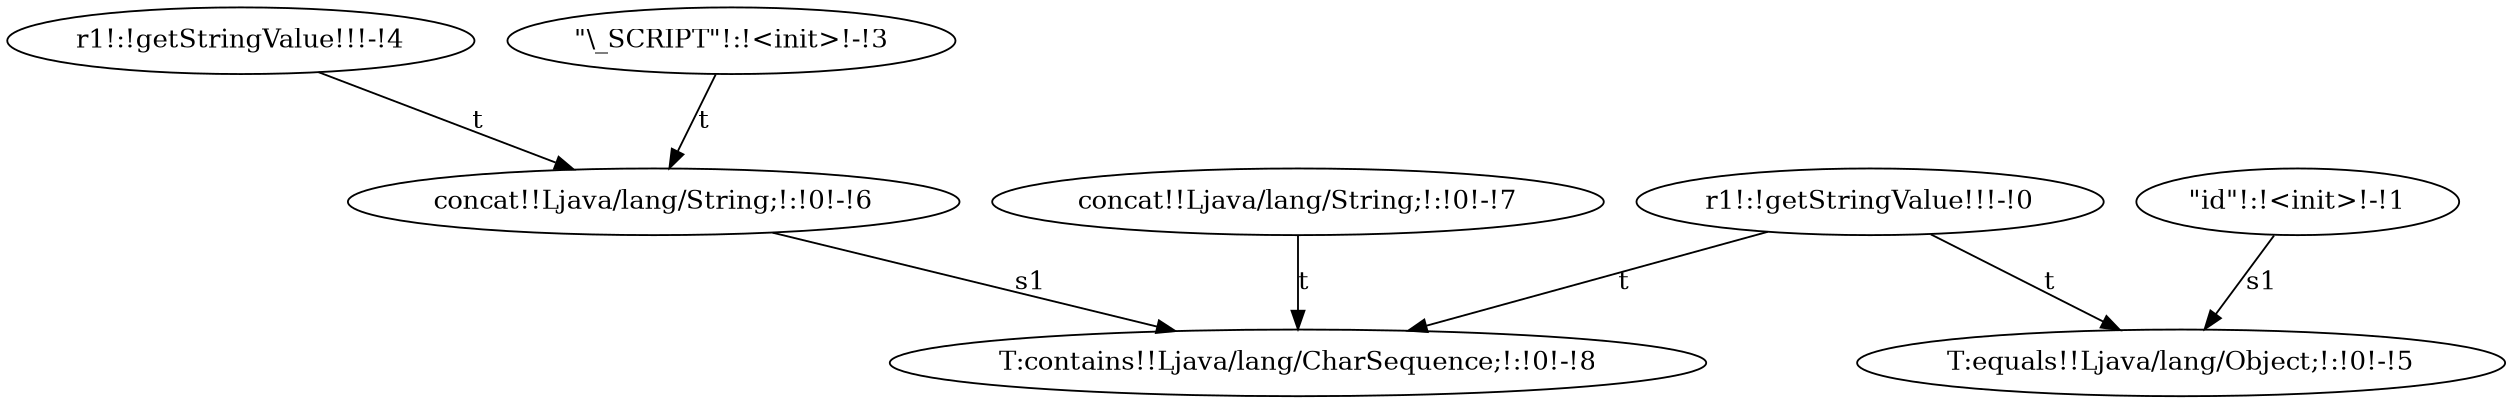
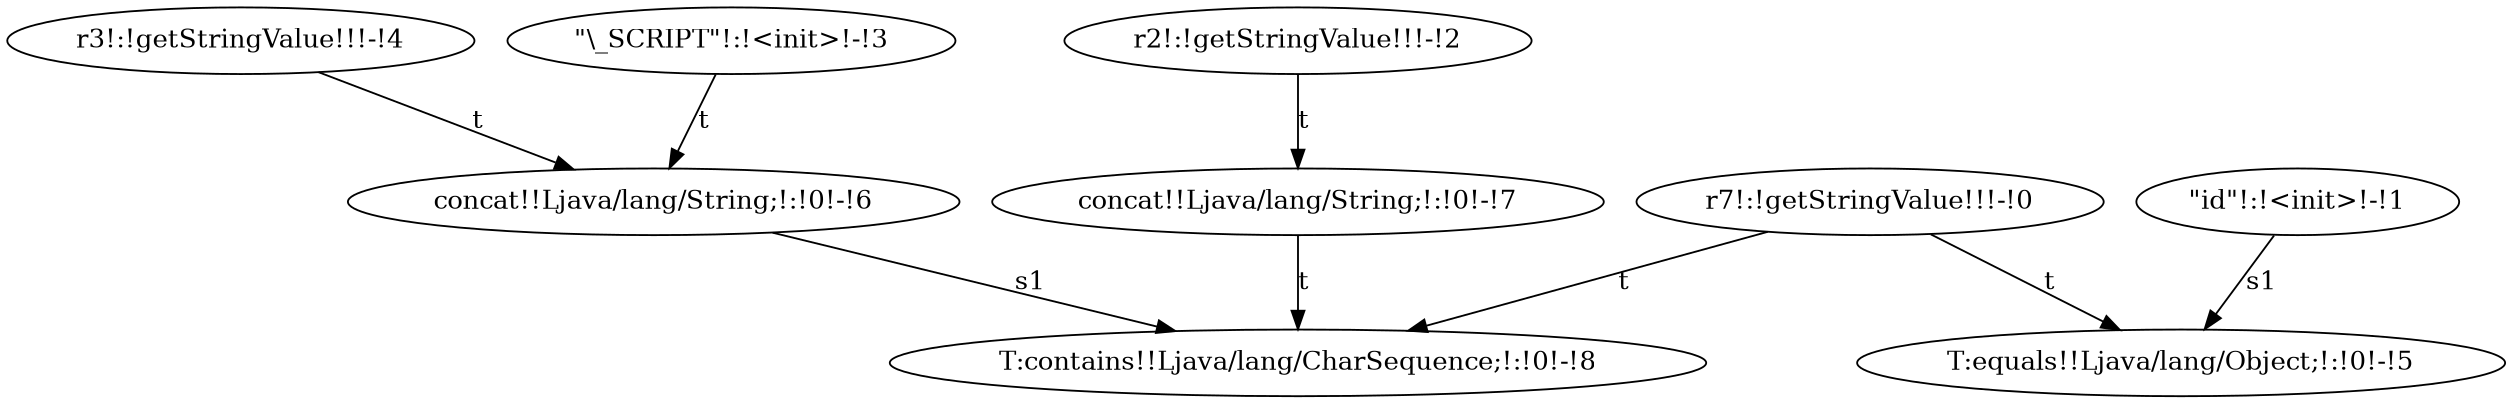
(241, 41) -> (241, 41)
none -> (1298, 41)
(1870, 202) -> (1870, 202)
